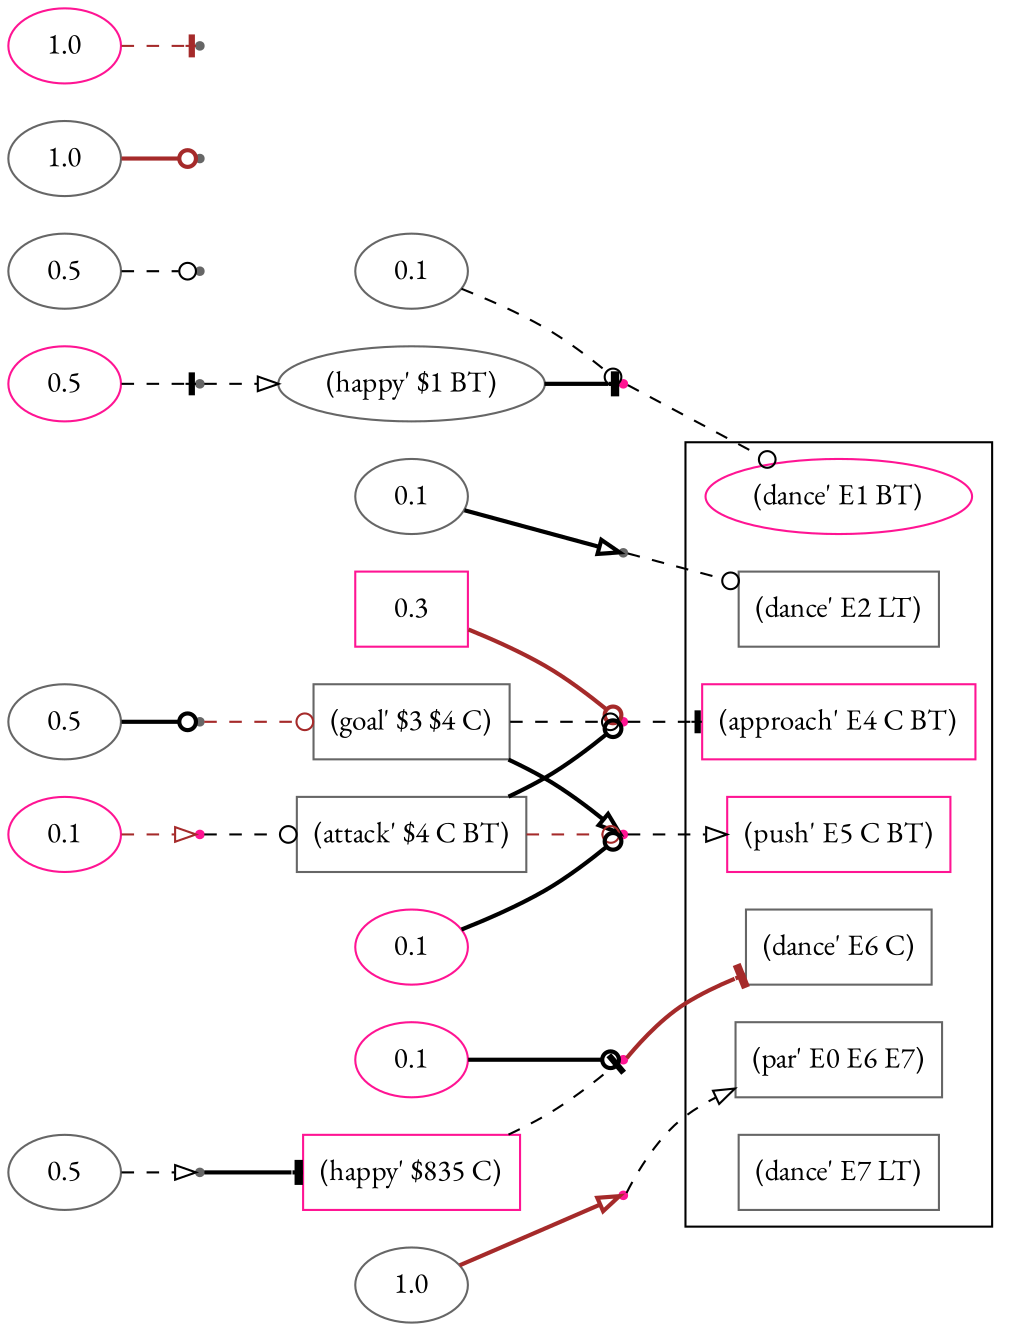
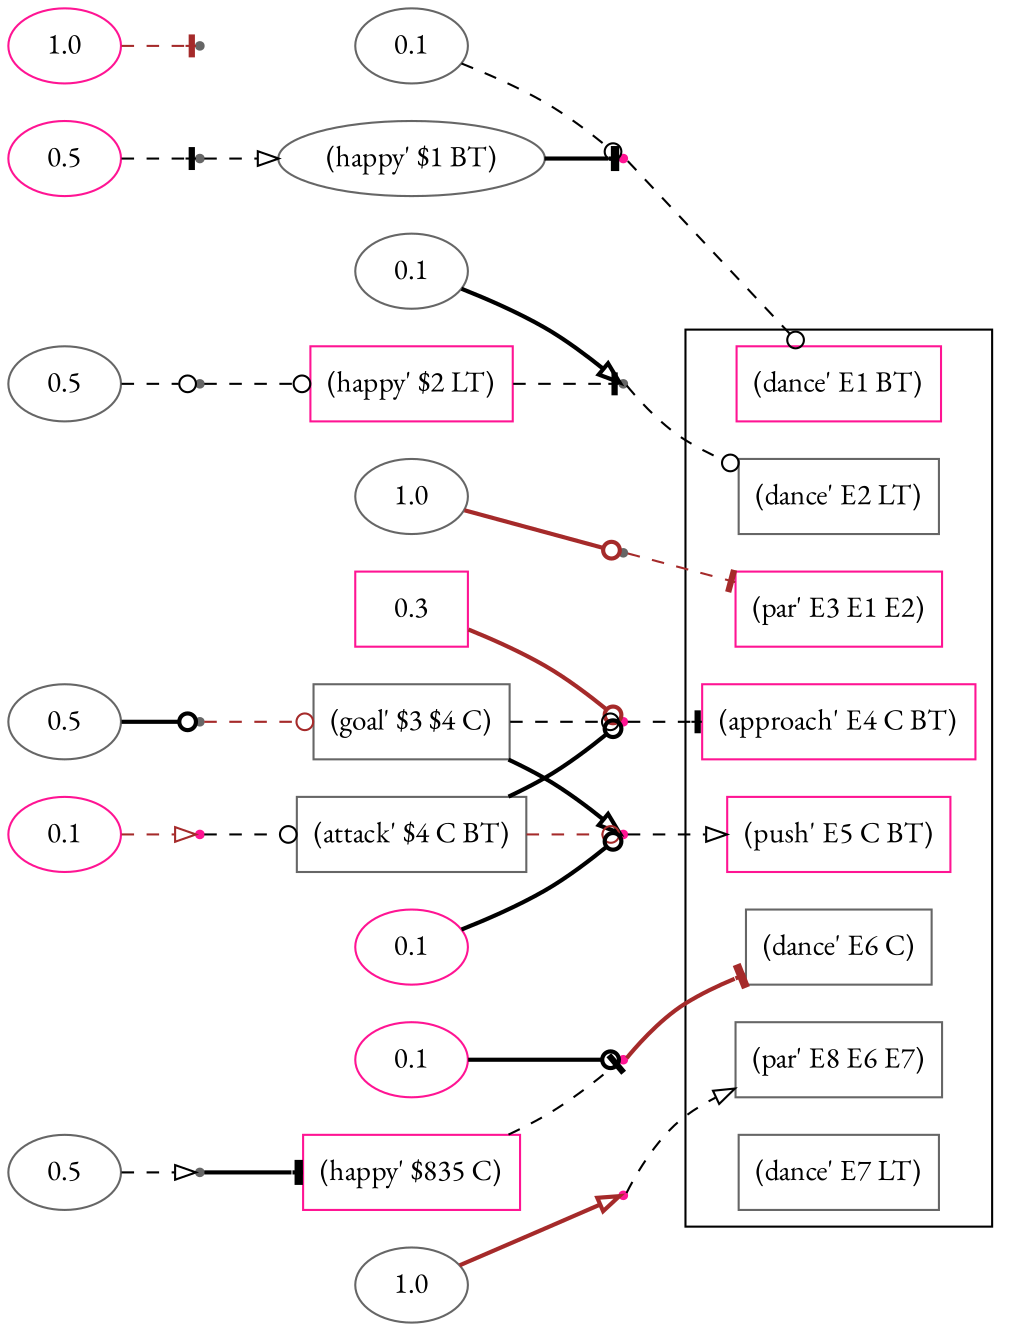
none -> (412, 384)
(839, 496) -> (839, 384)
none -> (839, 609)
(839, 1060) -> (839, 1060)
